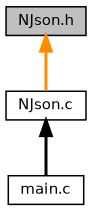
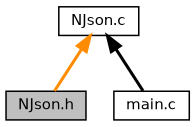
(46, 71) -> (68, 70)
